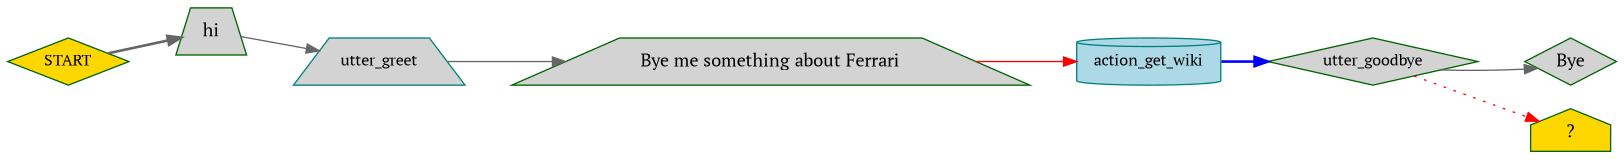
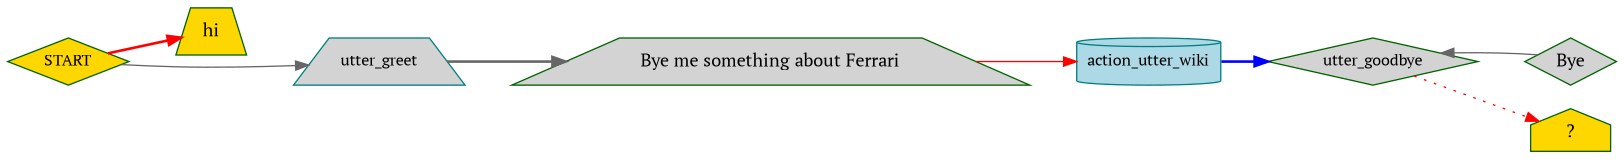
(211, 31) -> (211, 31)
(274, 43) -> (209, 67)
(138, 47) -> (138, 47)
(499, 62) -> (499, 62)
(1149, 62) -> (1149, 62)
(1482, 70) -> (1496, 53)
